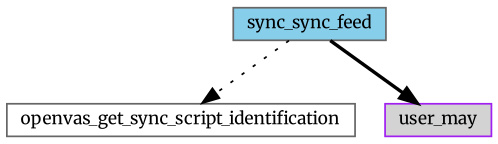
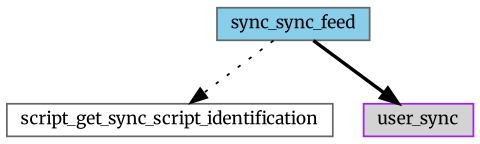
(181, 120) -> (170, 120)
(438, 120) -> (419, 120)
